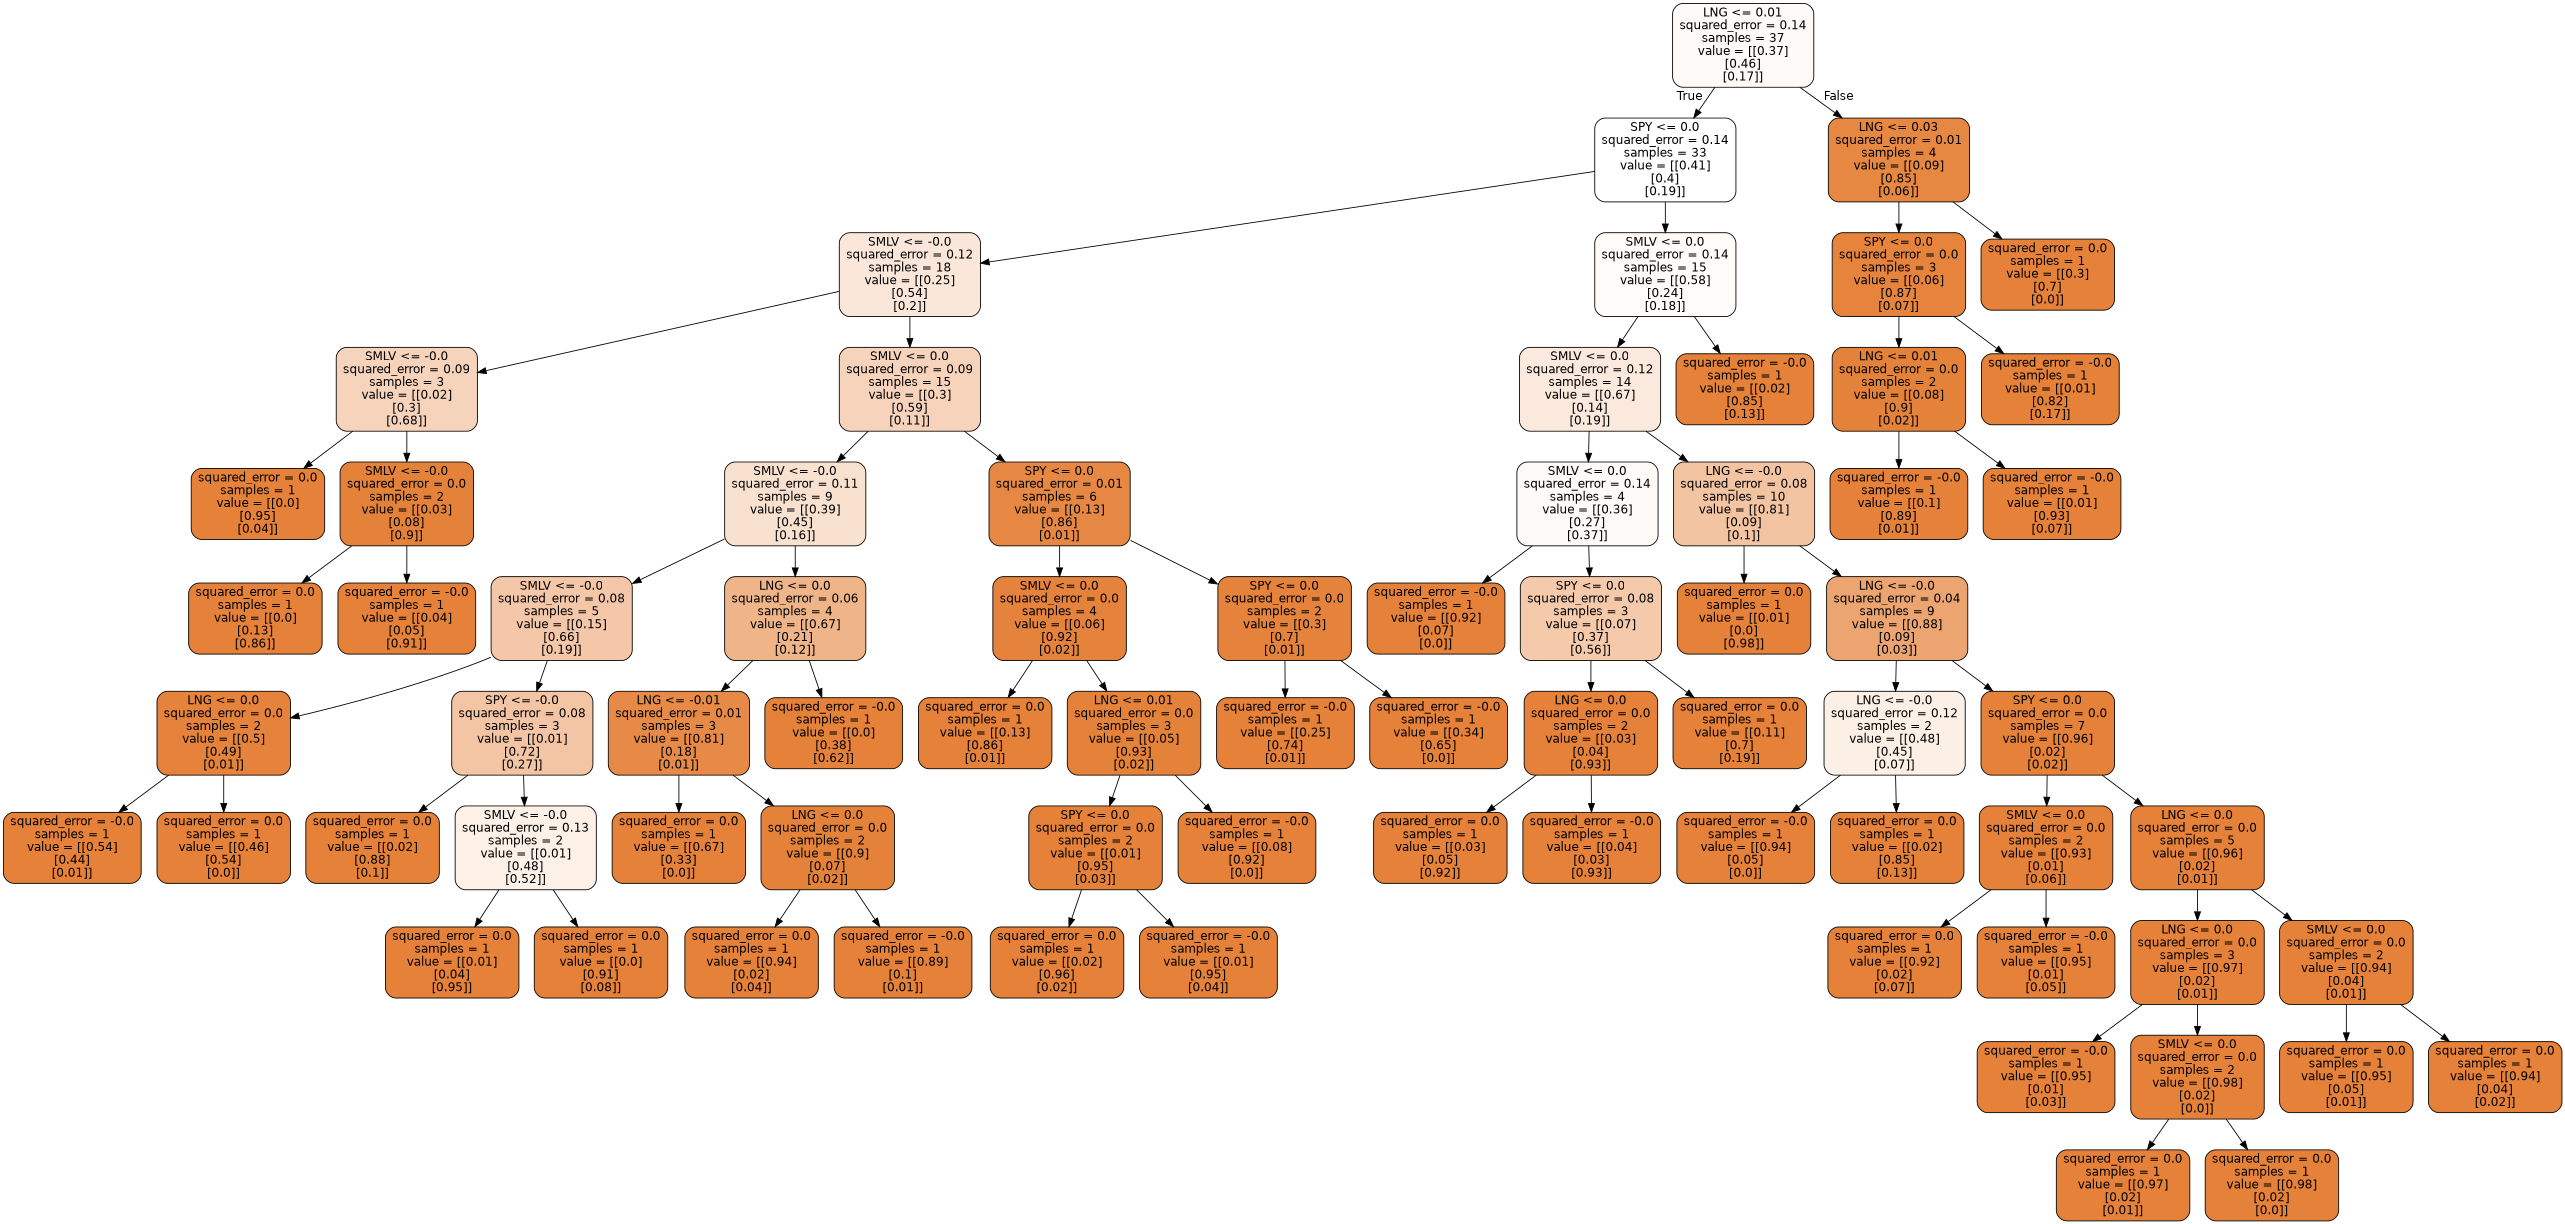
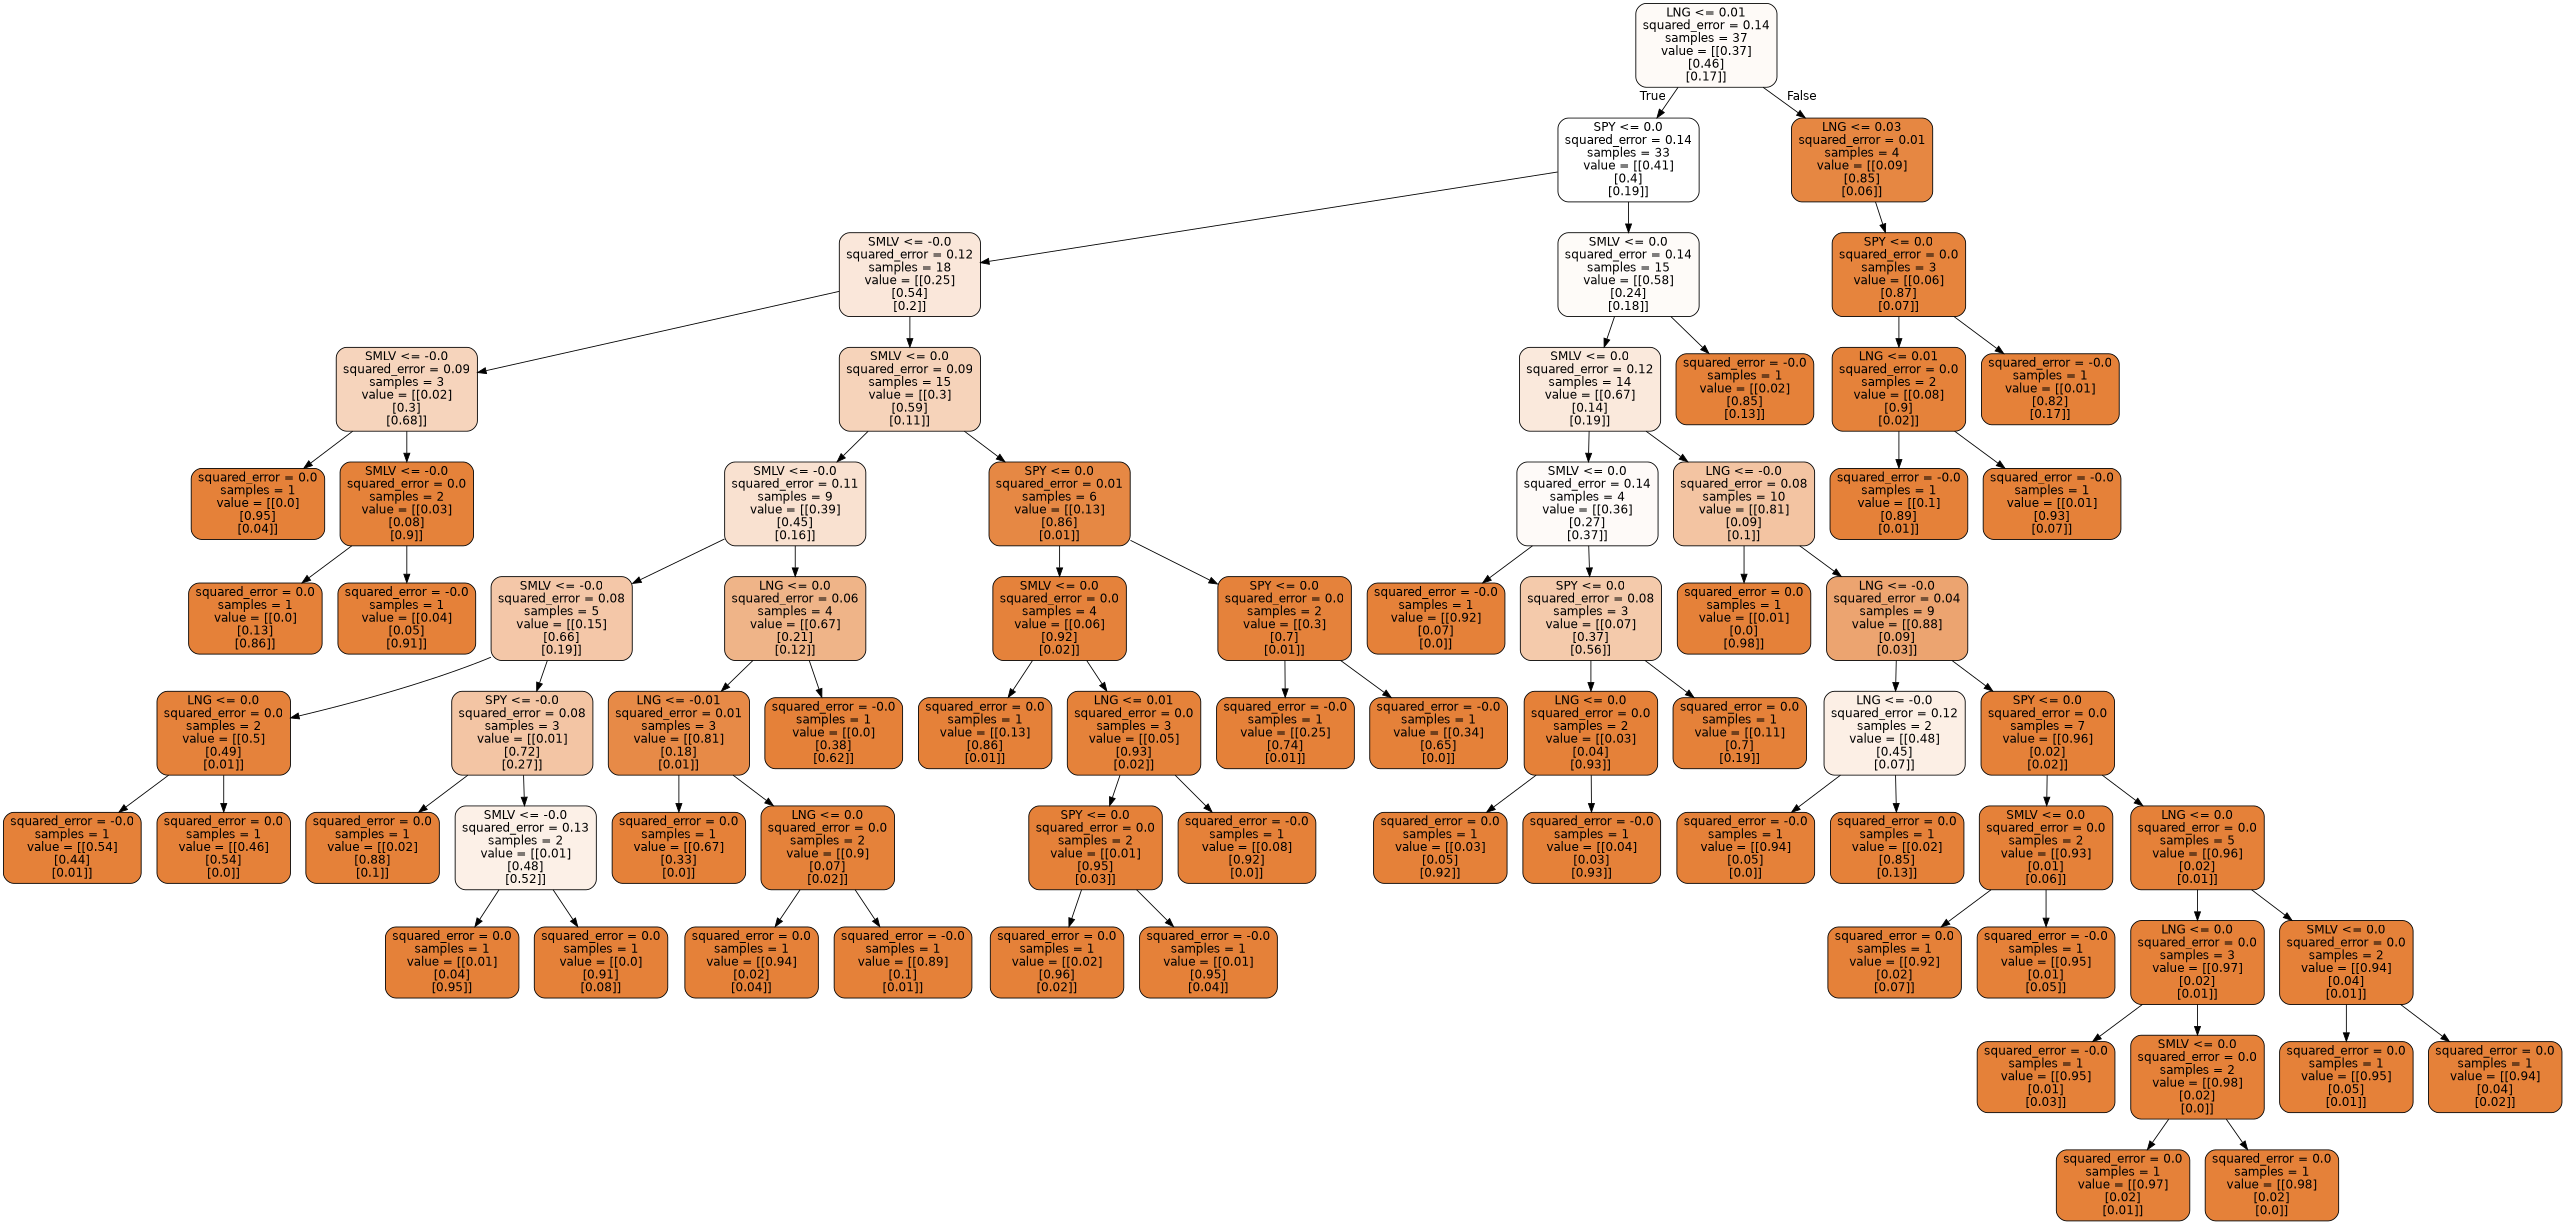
(2048, 275) -> none
